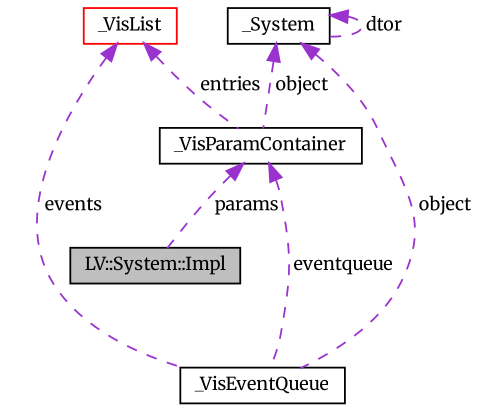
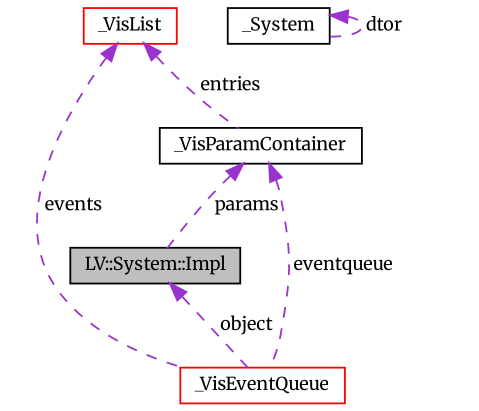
(268, 95) -> none
(414, 221) -> (215, 333)
(263, 386) -> (263, 386)
